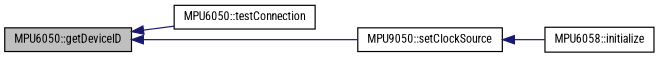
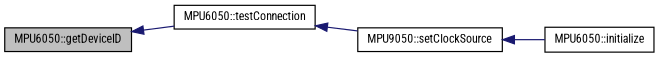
(251, 40) -> (343, 29)
(599, 40) -> (599, 40)
